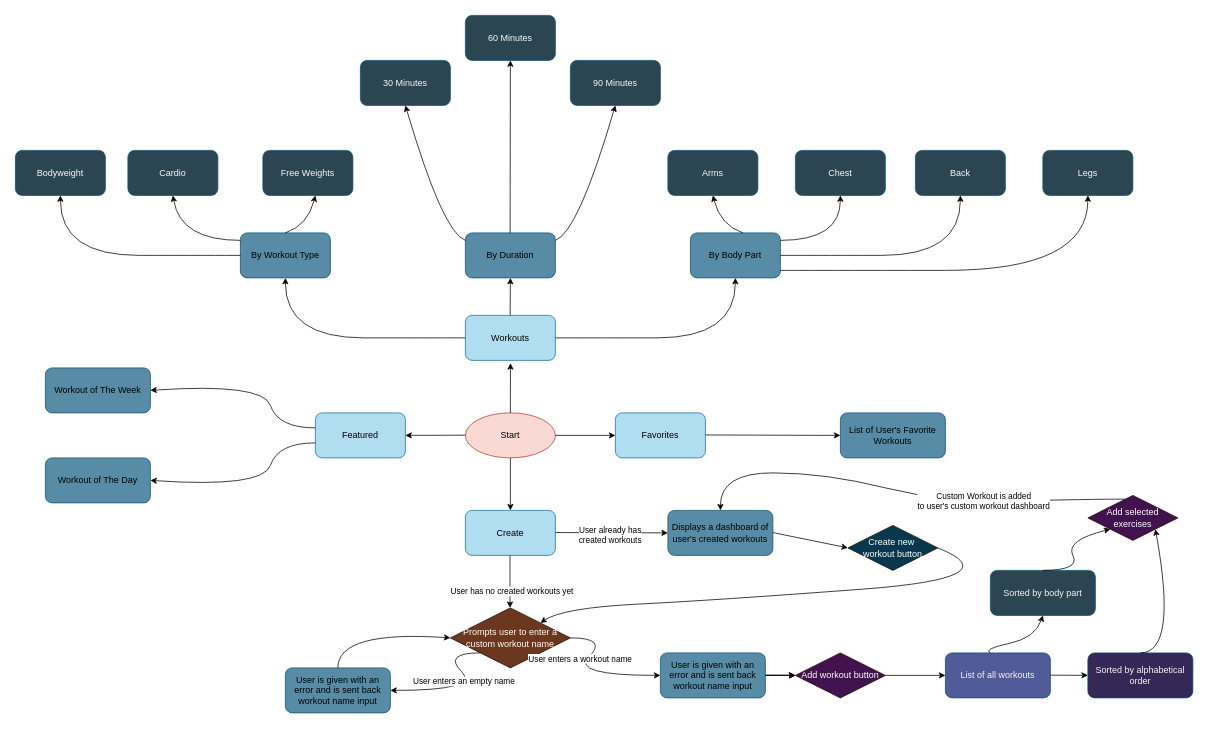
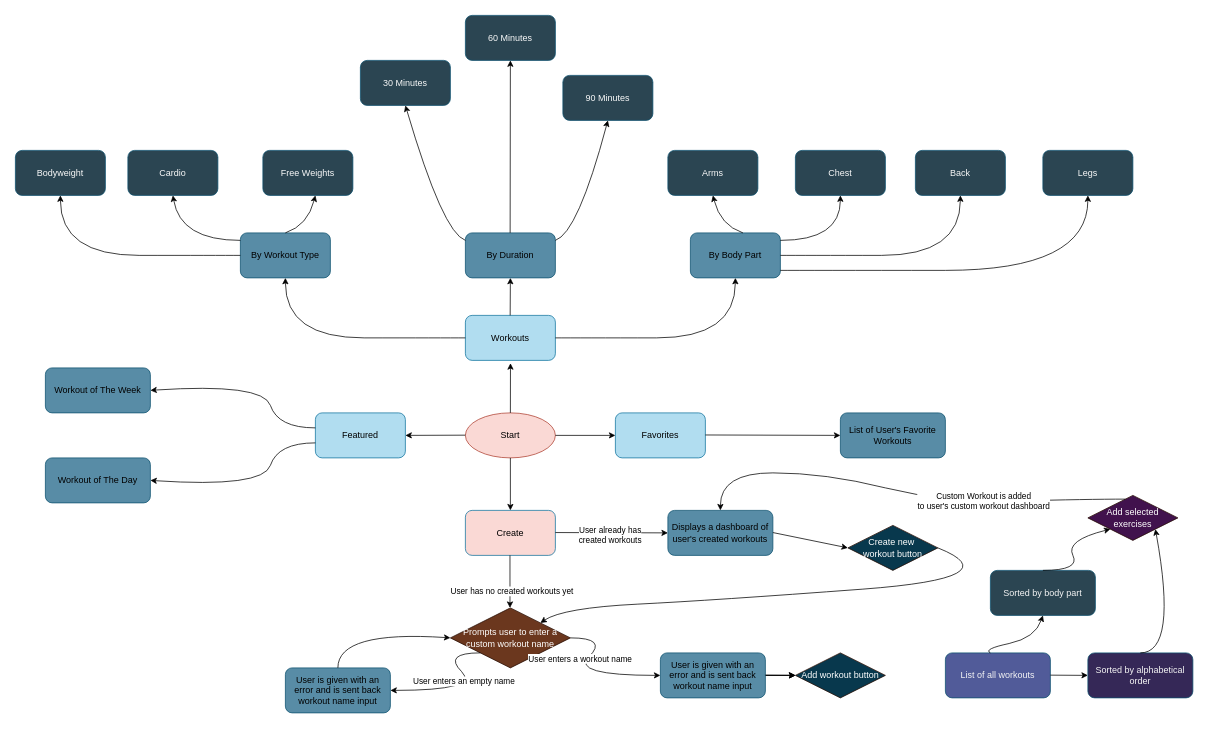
(615, 83) -> (608, 98)
(510, 533) -> (510, 533)
(840, 675) -> (840, 675)
(912, 675) -> none
